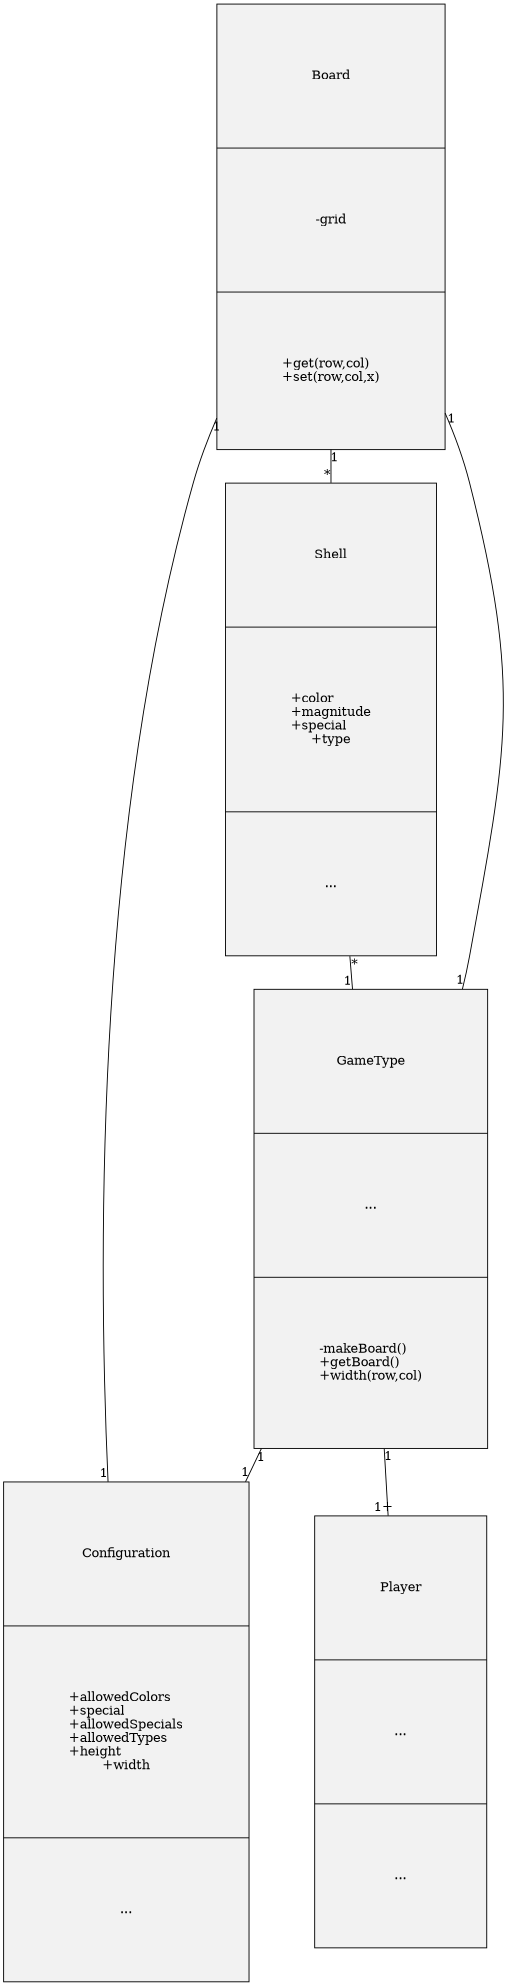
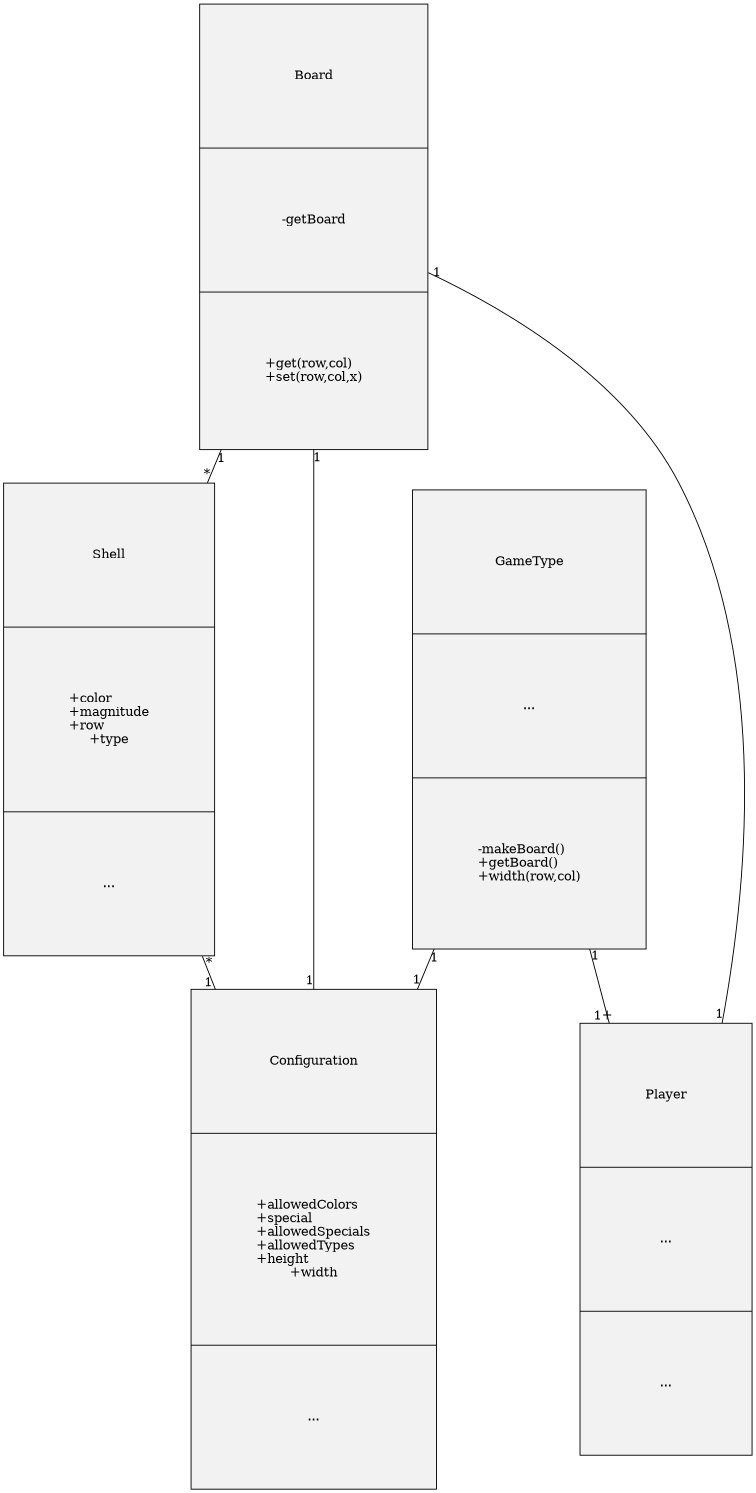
(331, 220) -> (314, 220)
(503, 699) -> (718, 585)
(319, 726) -> (87, 726)
(351, 973) -> (209, 973)
